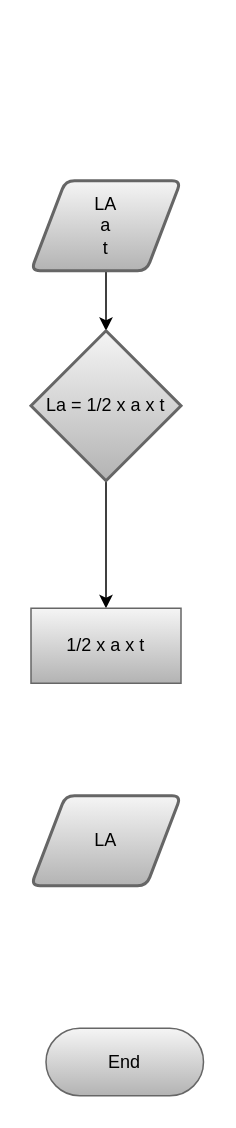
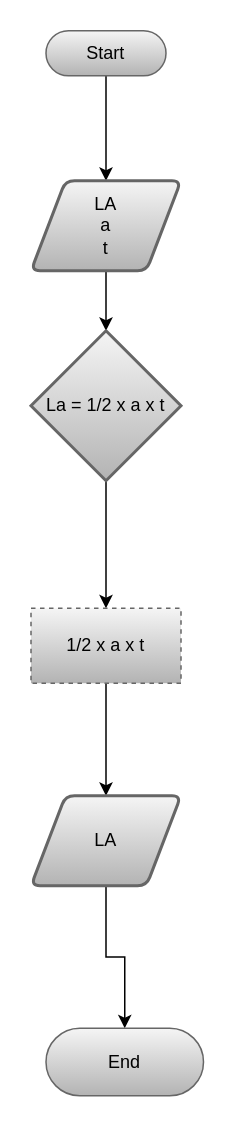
none -> (106, 53)
none -> (106, 123)
(106, 646) -> (106, 646)
none -> (106, 735)
none -> (110, 957)
